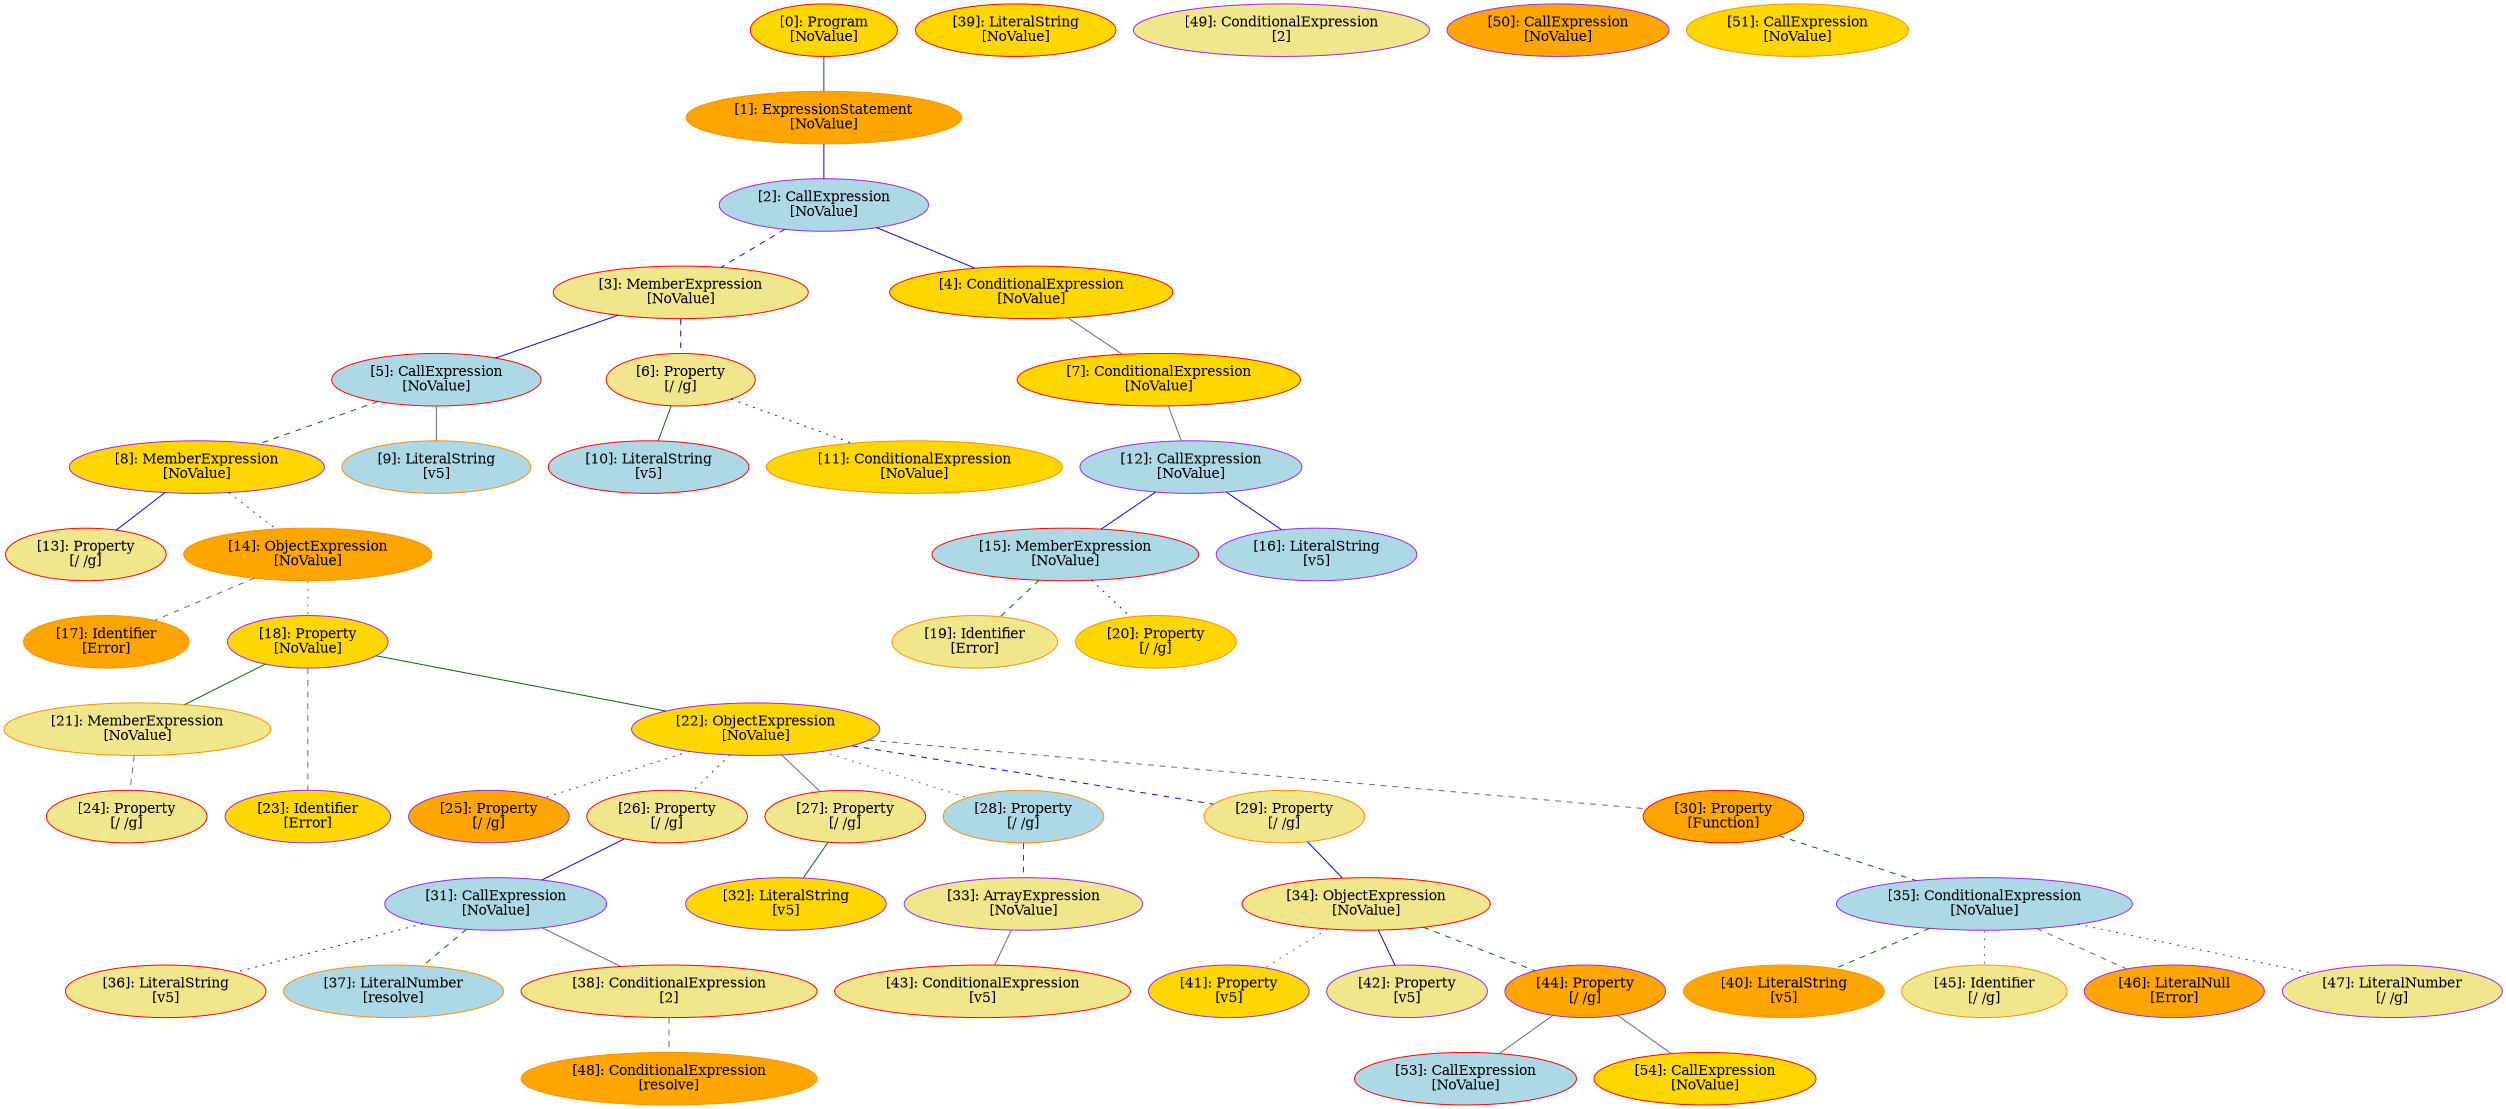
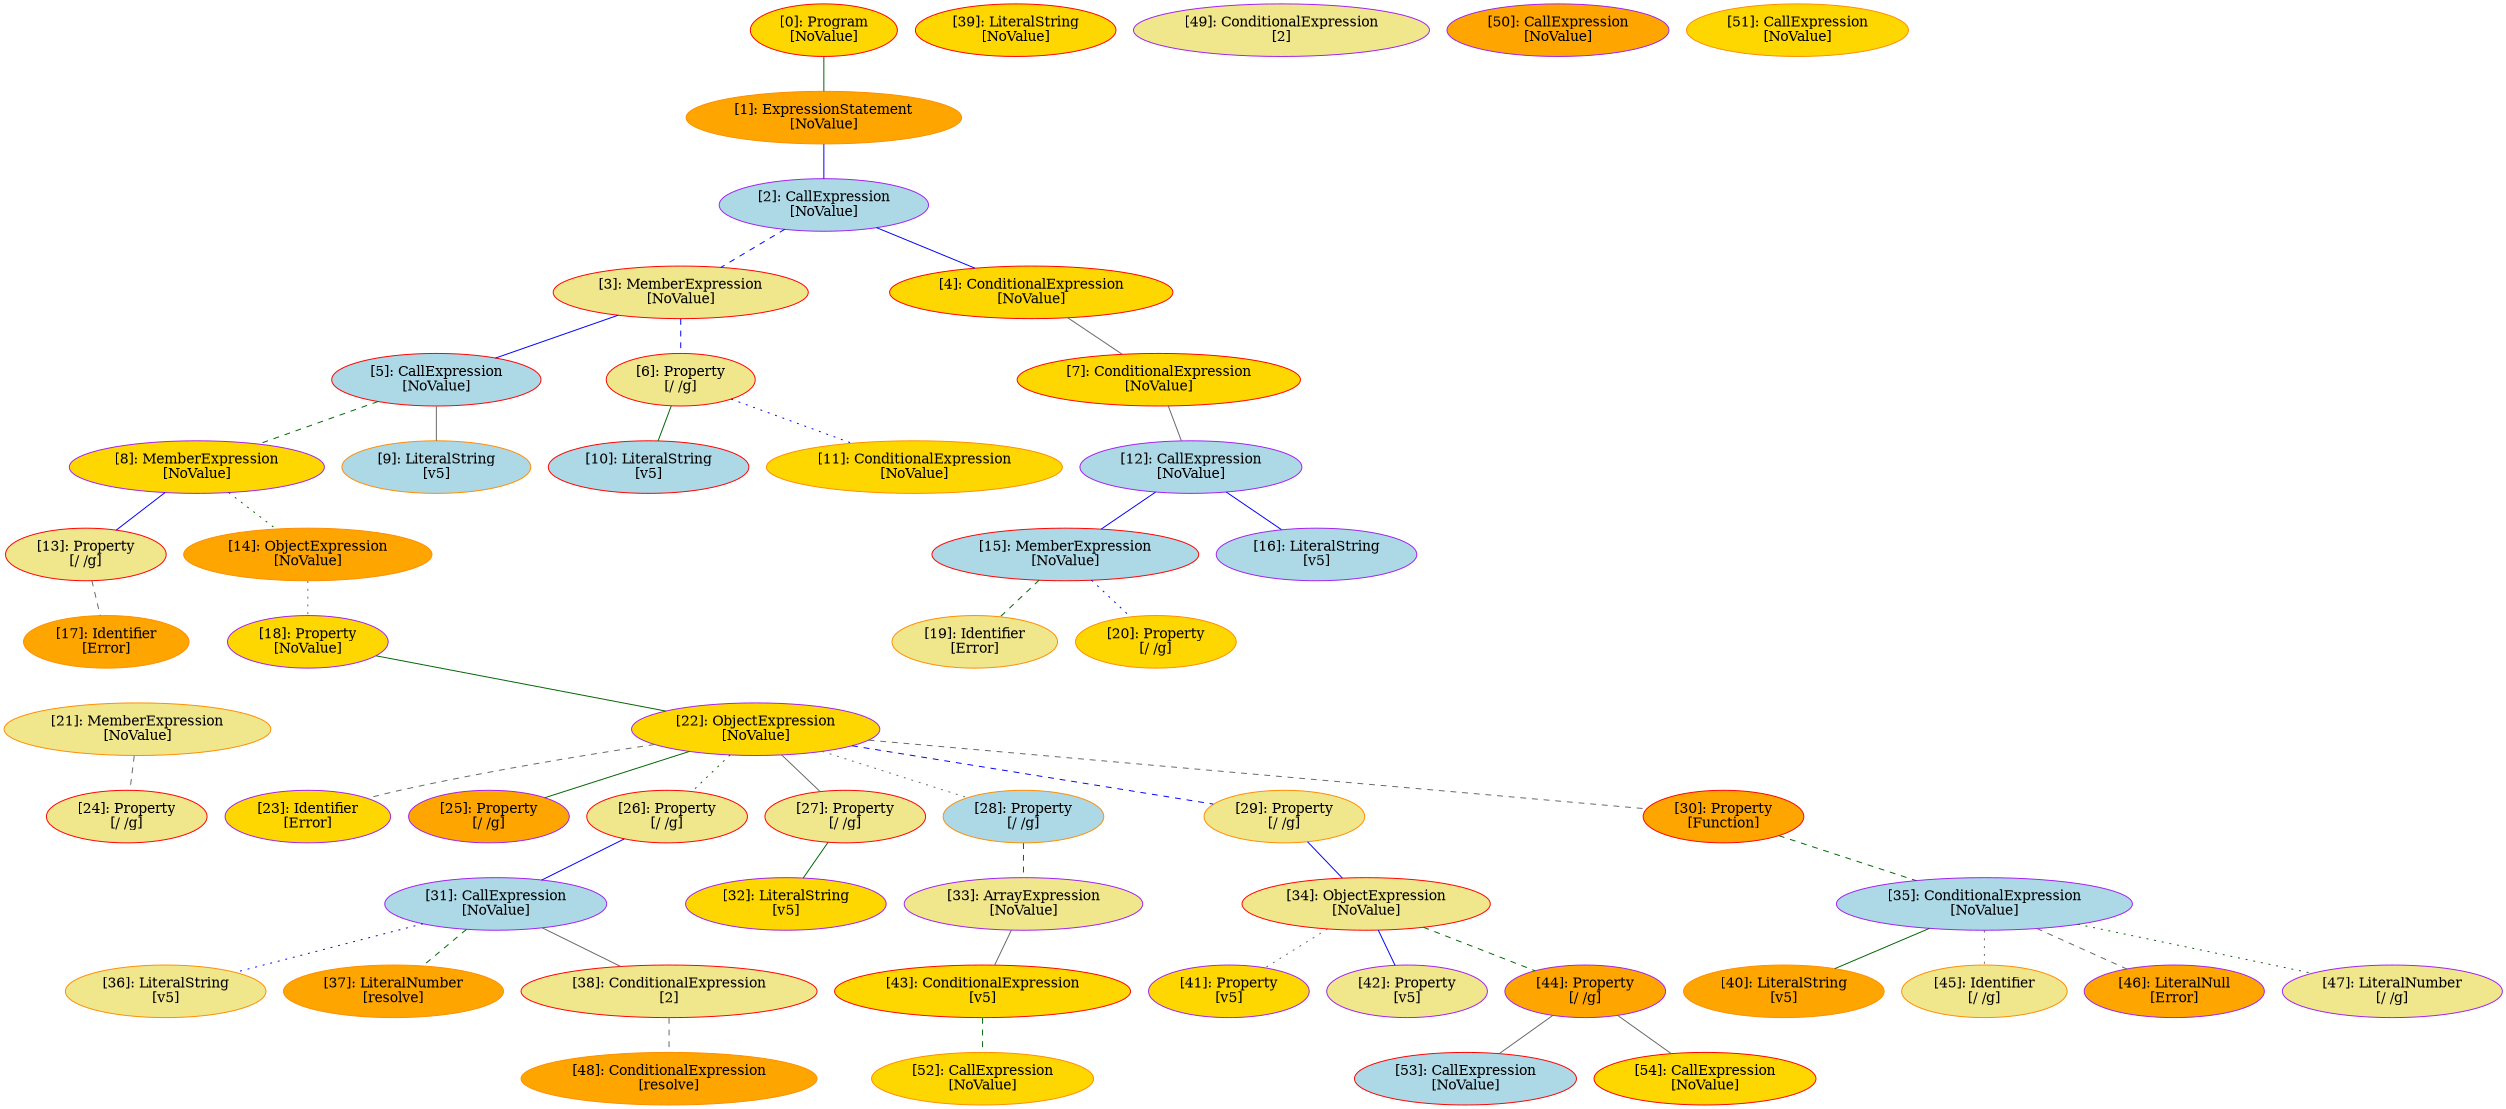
(204, 599) -> (96, 598)
(225, 684) -> none
(308, 729) -> (510, 768)
(617, 775) -> (617, 775)
(1882, 948) -> (1882, 948)
(166, 991) -> (166, 991)
(394, 991) -> (394, 991)
(983, 991) -> (983, 991)
none -> (983, 1079)
